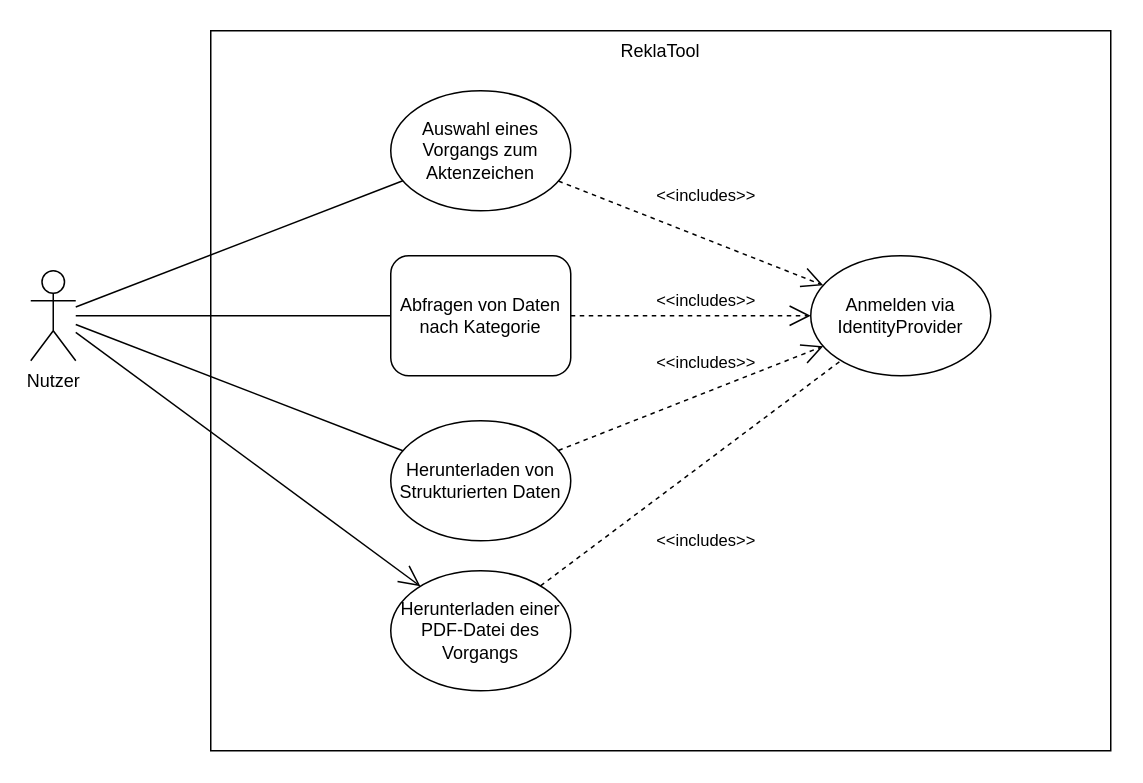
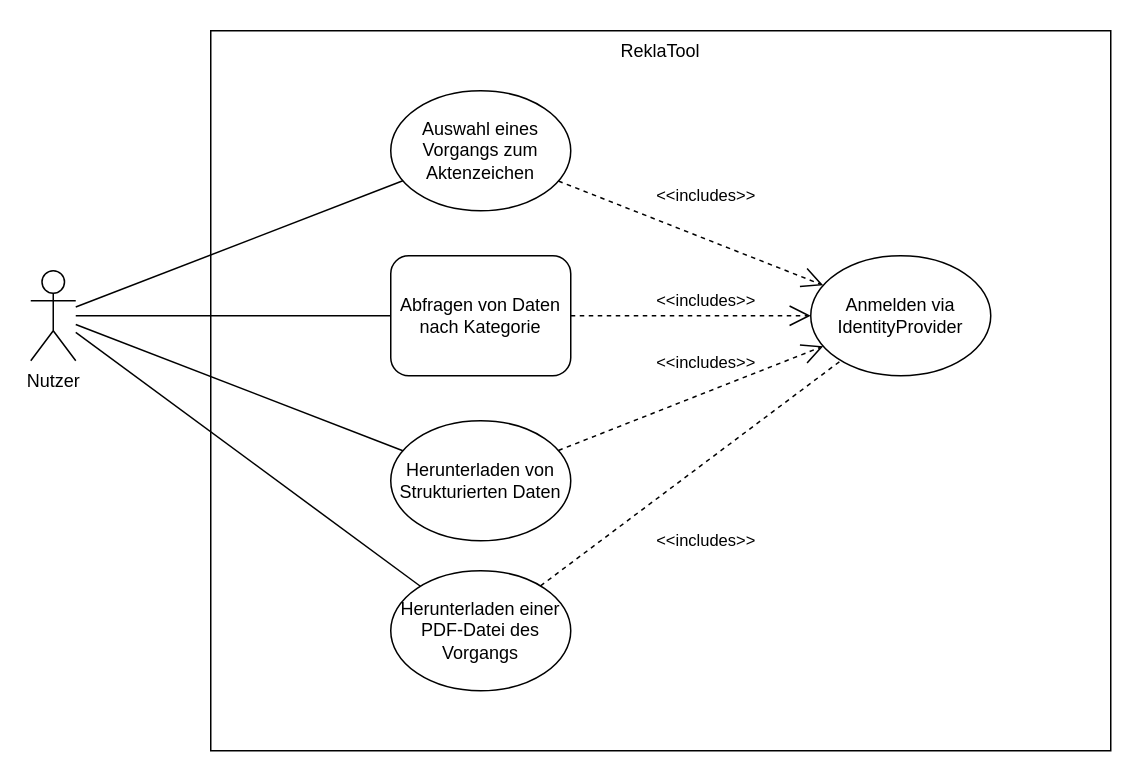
(415, 582) -> (416, 583)
